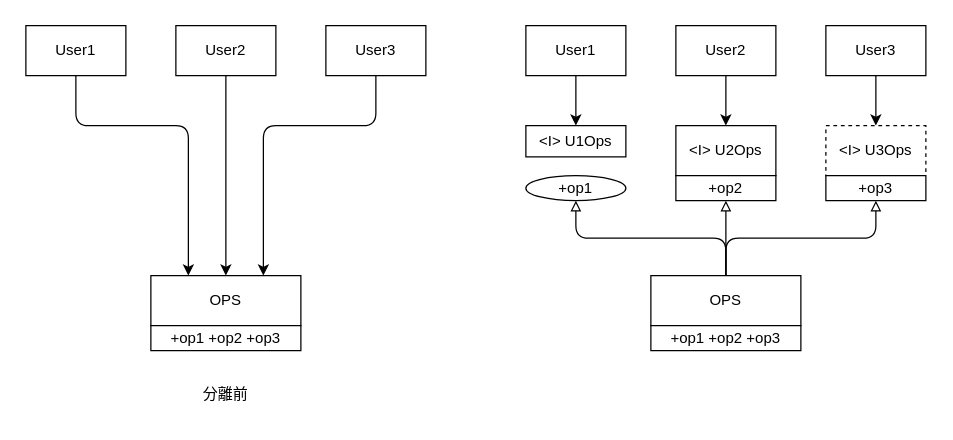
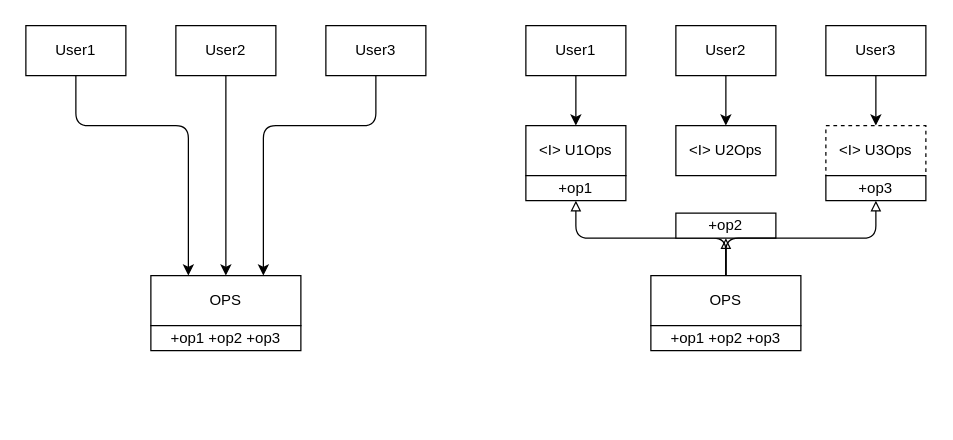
(576, 141) -> (576, 151)
(576, 188) -> (576, 188)
(726, 188) -> (726, 226)
(226, 394) -> none
